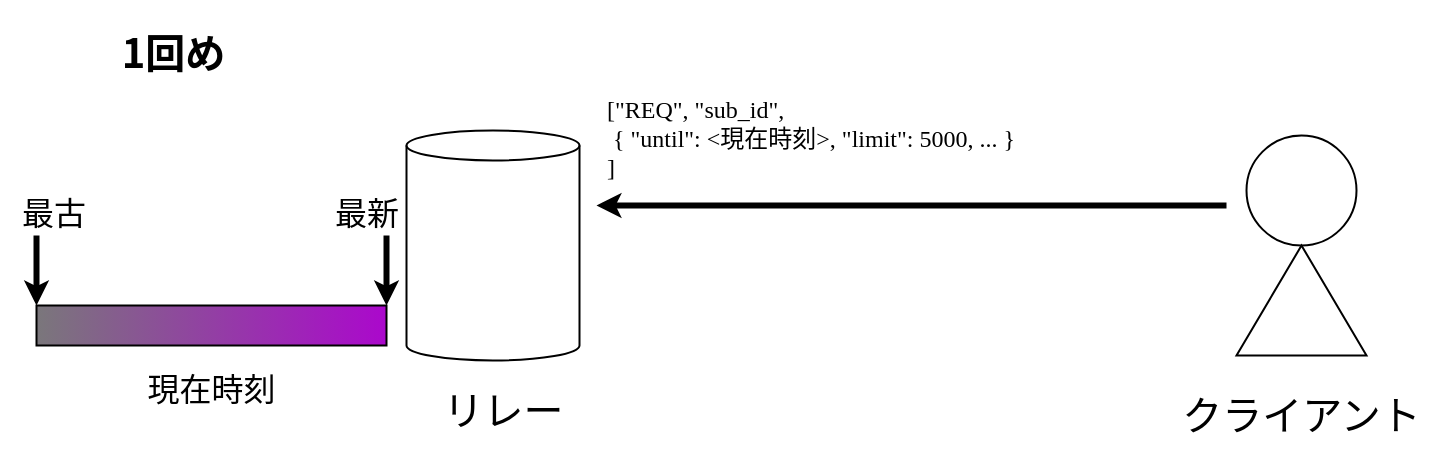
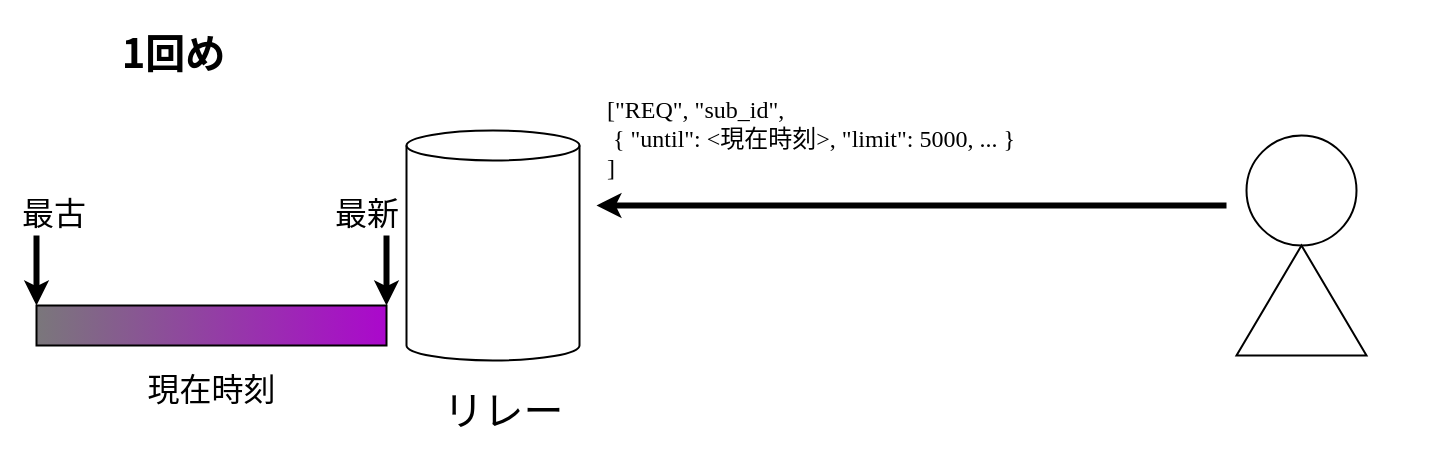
(1302, 416) -> none
